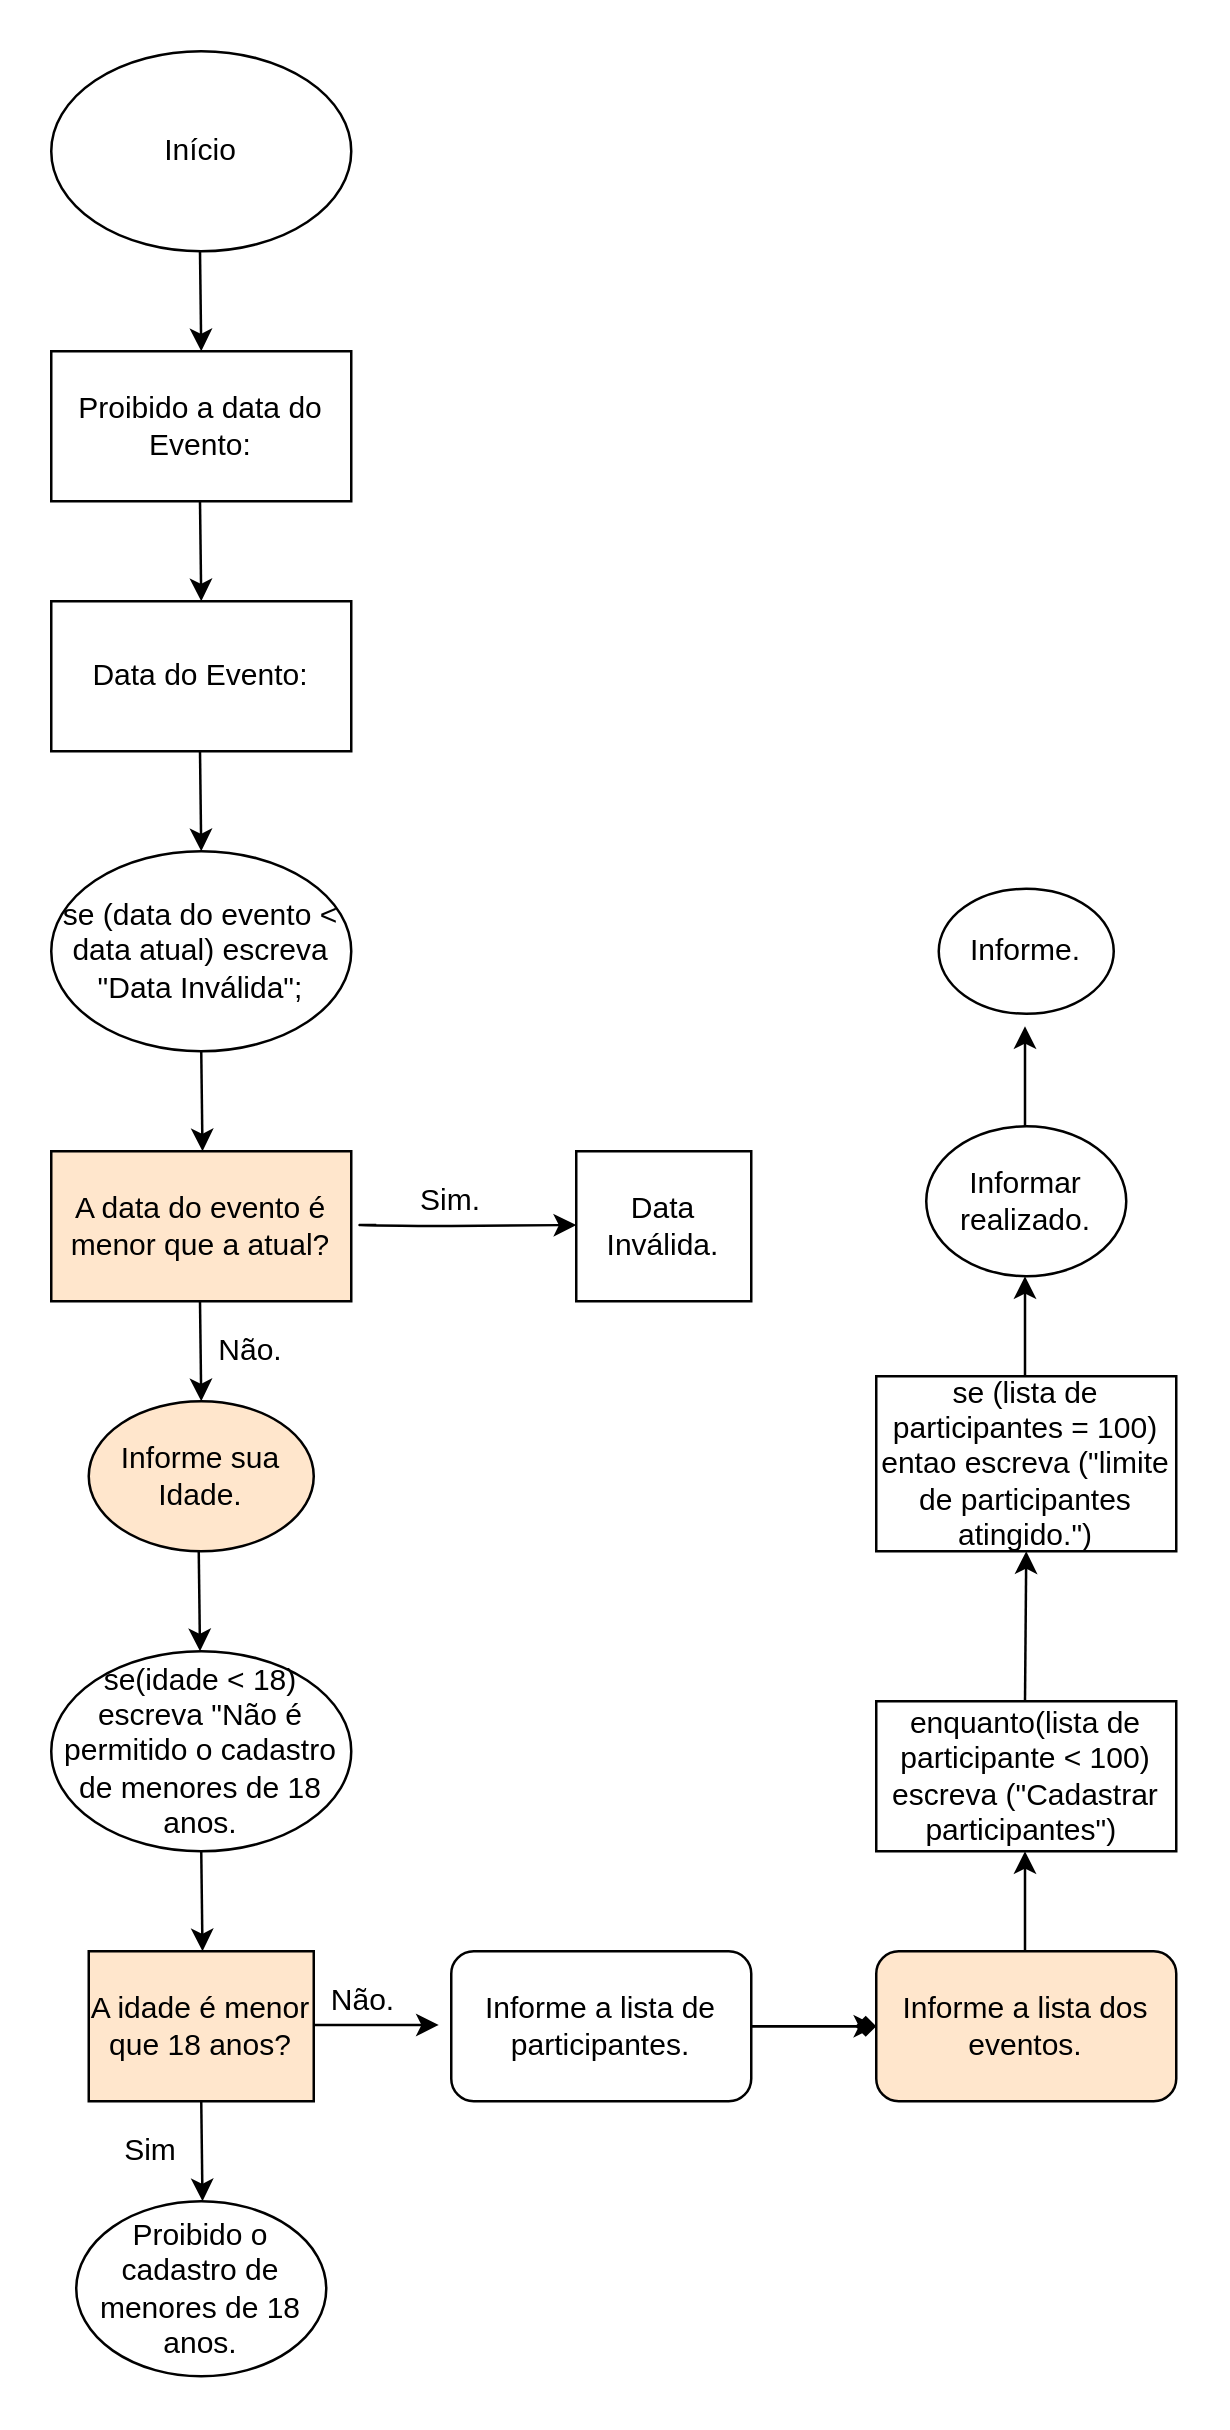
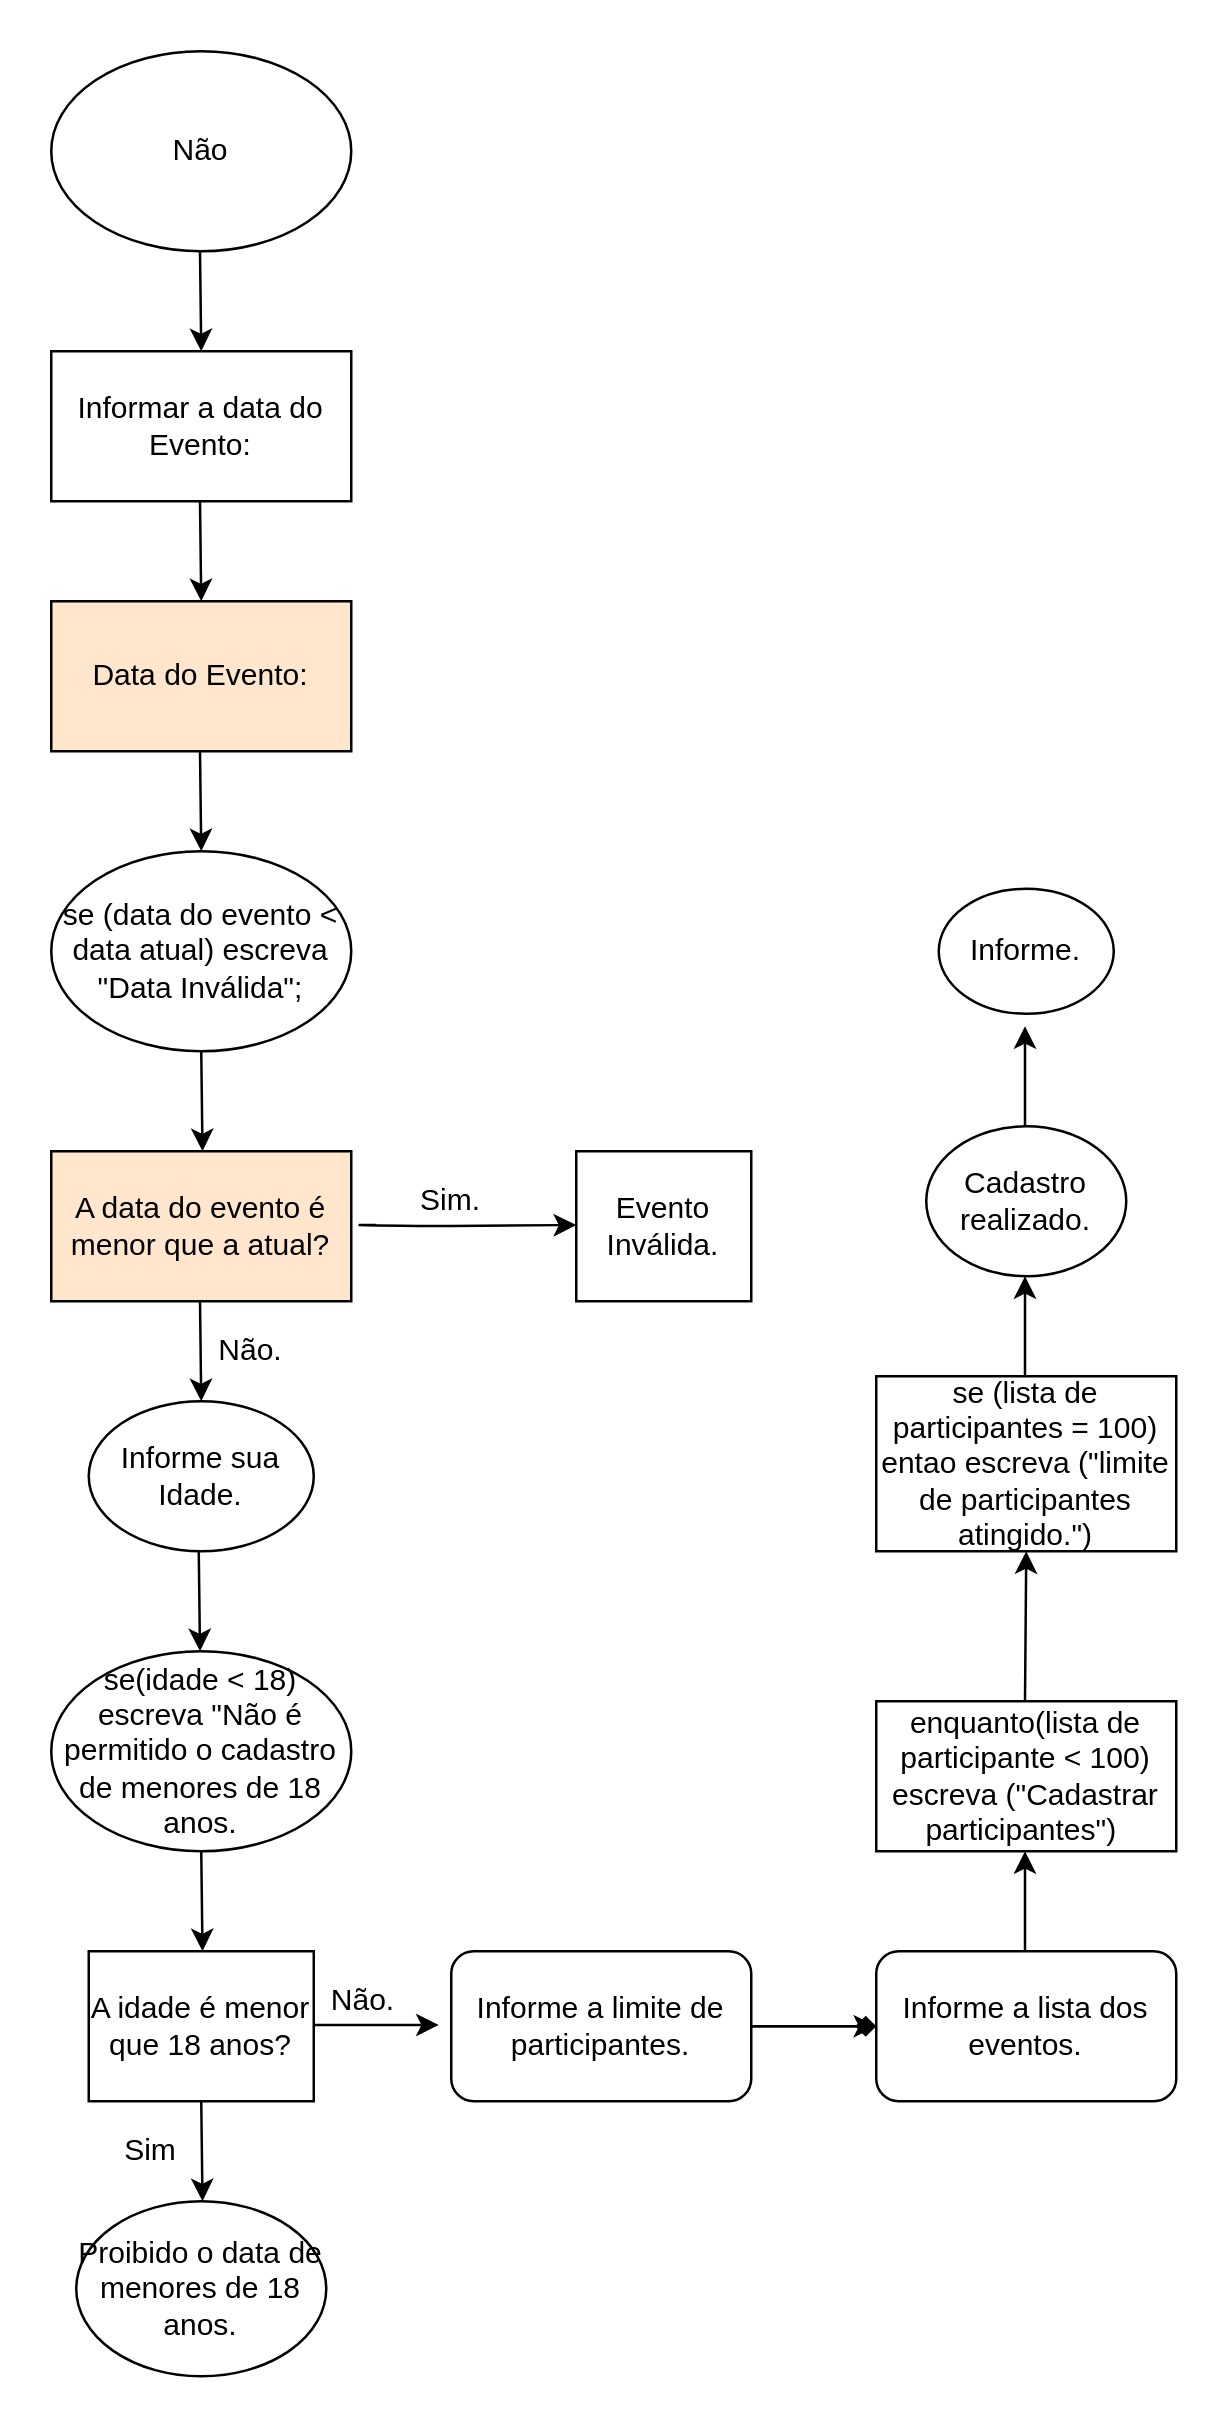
(201, 151) -> (201, 151)
(201, 426) -> (201, 426)
(201, 676) -> (201, 676)
(1026, 1201) -> (1026, 1201)
(664, 1226) -> (664, 1226)
(201, 1476) -> (201, 1476)
(201, 2026) -> (201, 2026)
(601, 2026) -> (601, 2026)
(1026, 2026) -> (1026, 2026)
(201, 2289) -> (201, 2289)
